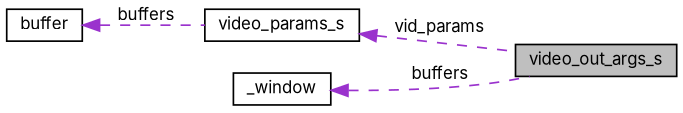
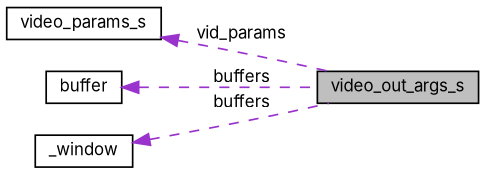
(152, 25) -> (228, 87)
